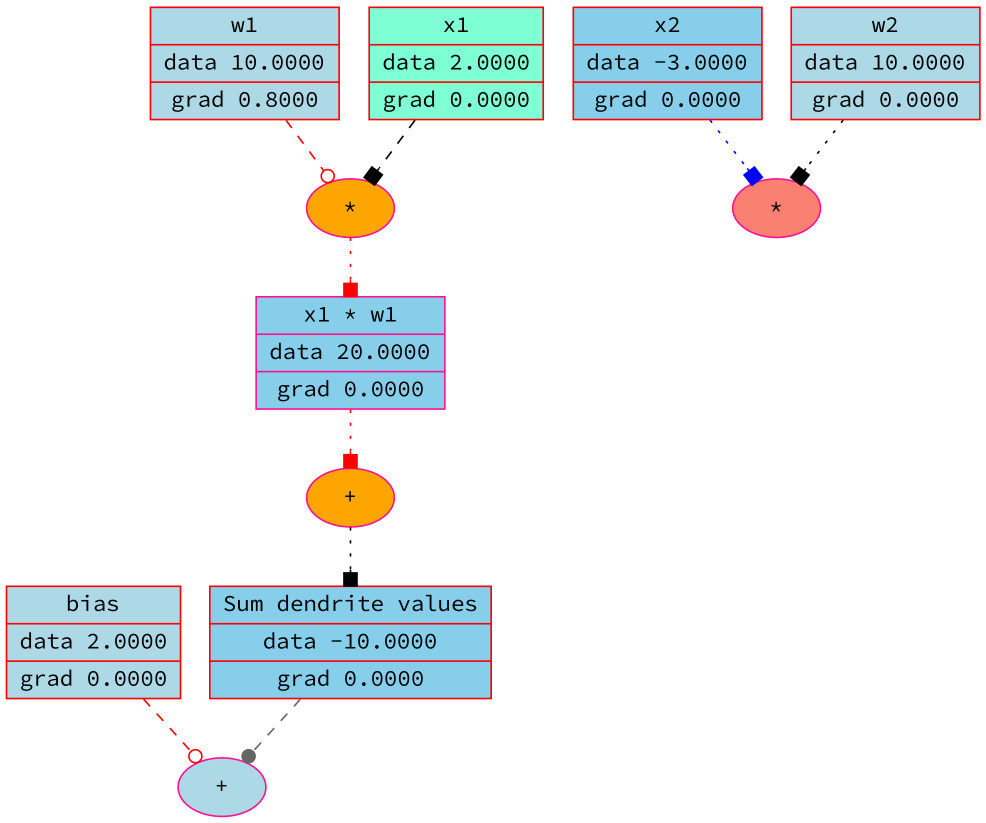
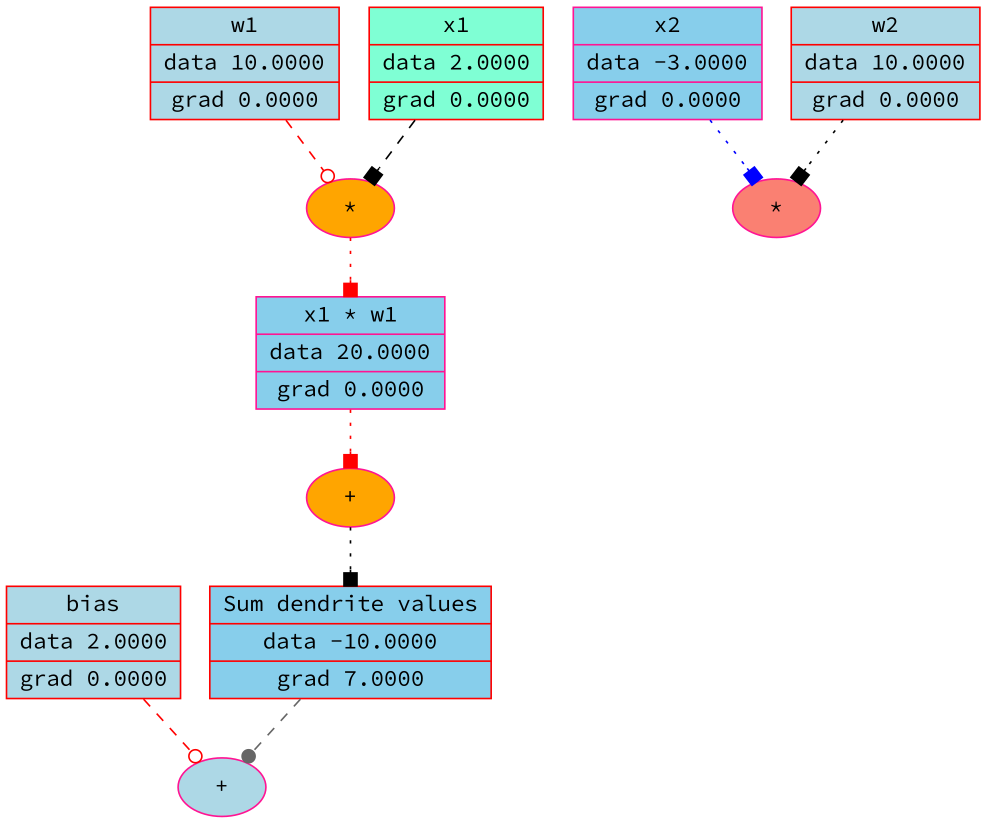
(668, 63) -> (668, 63)
(245, 100) -> (245, 100)
(350, 679) -> (350, 679)
